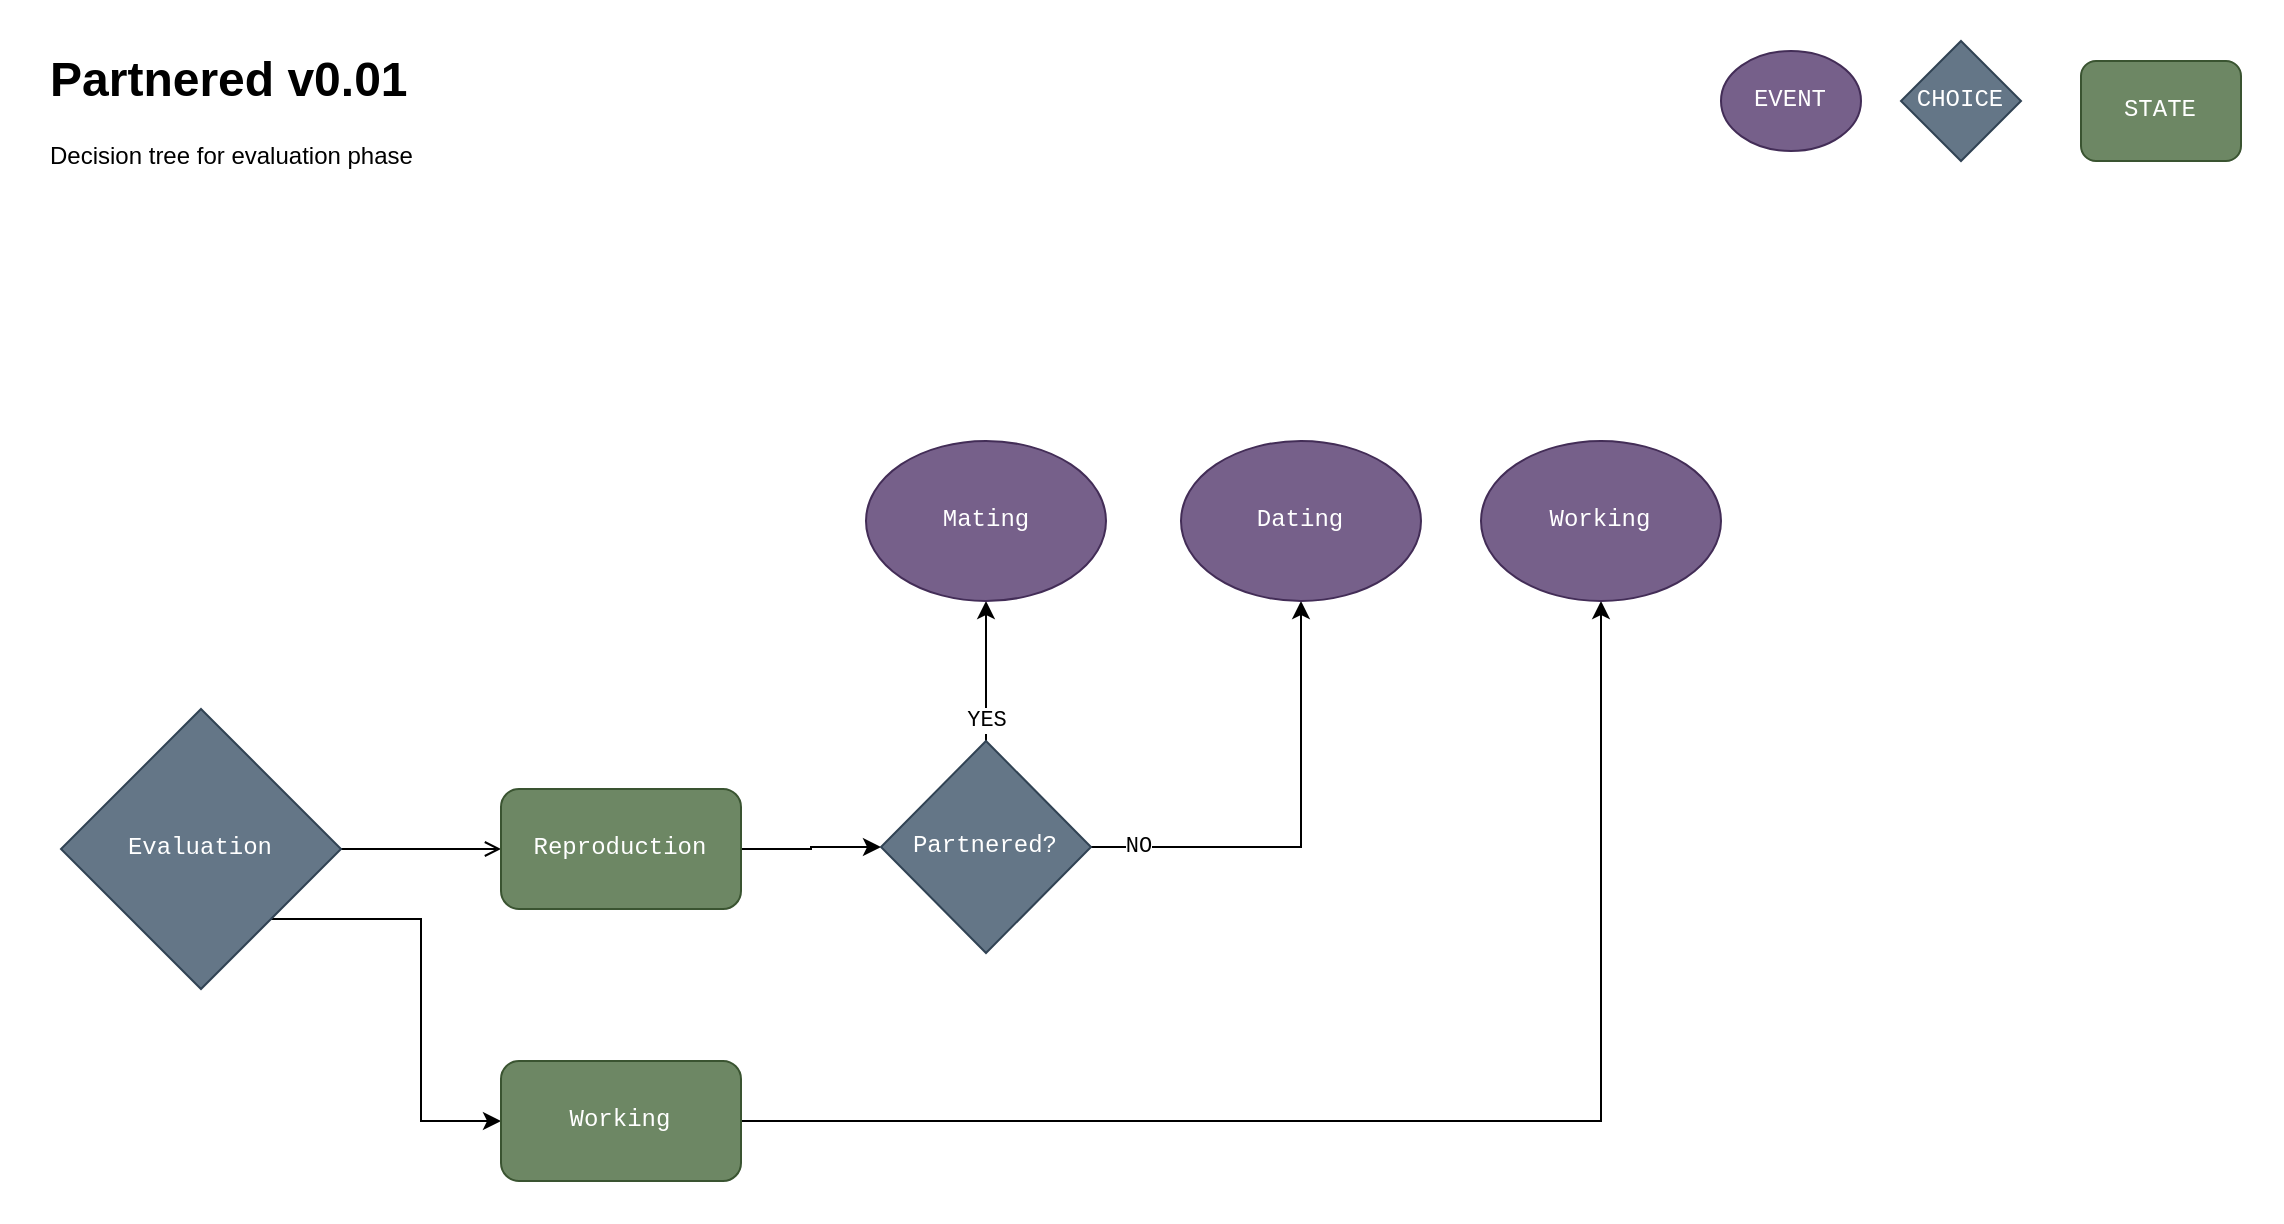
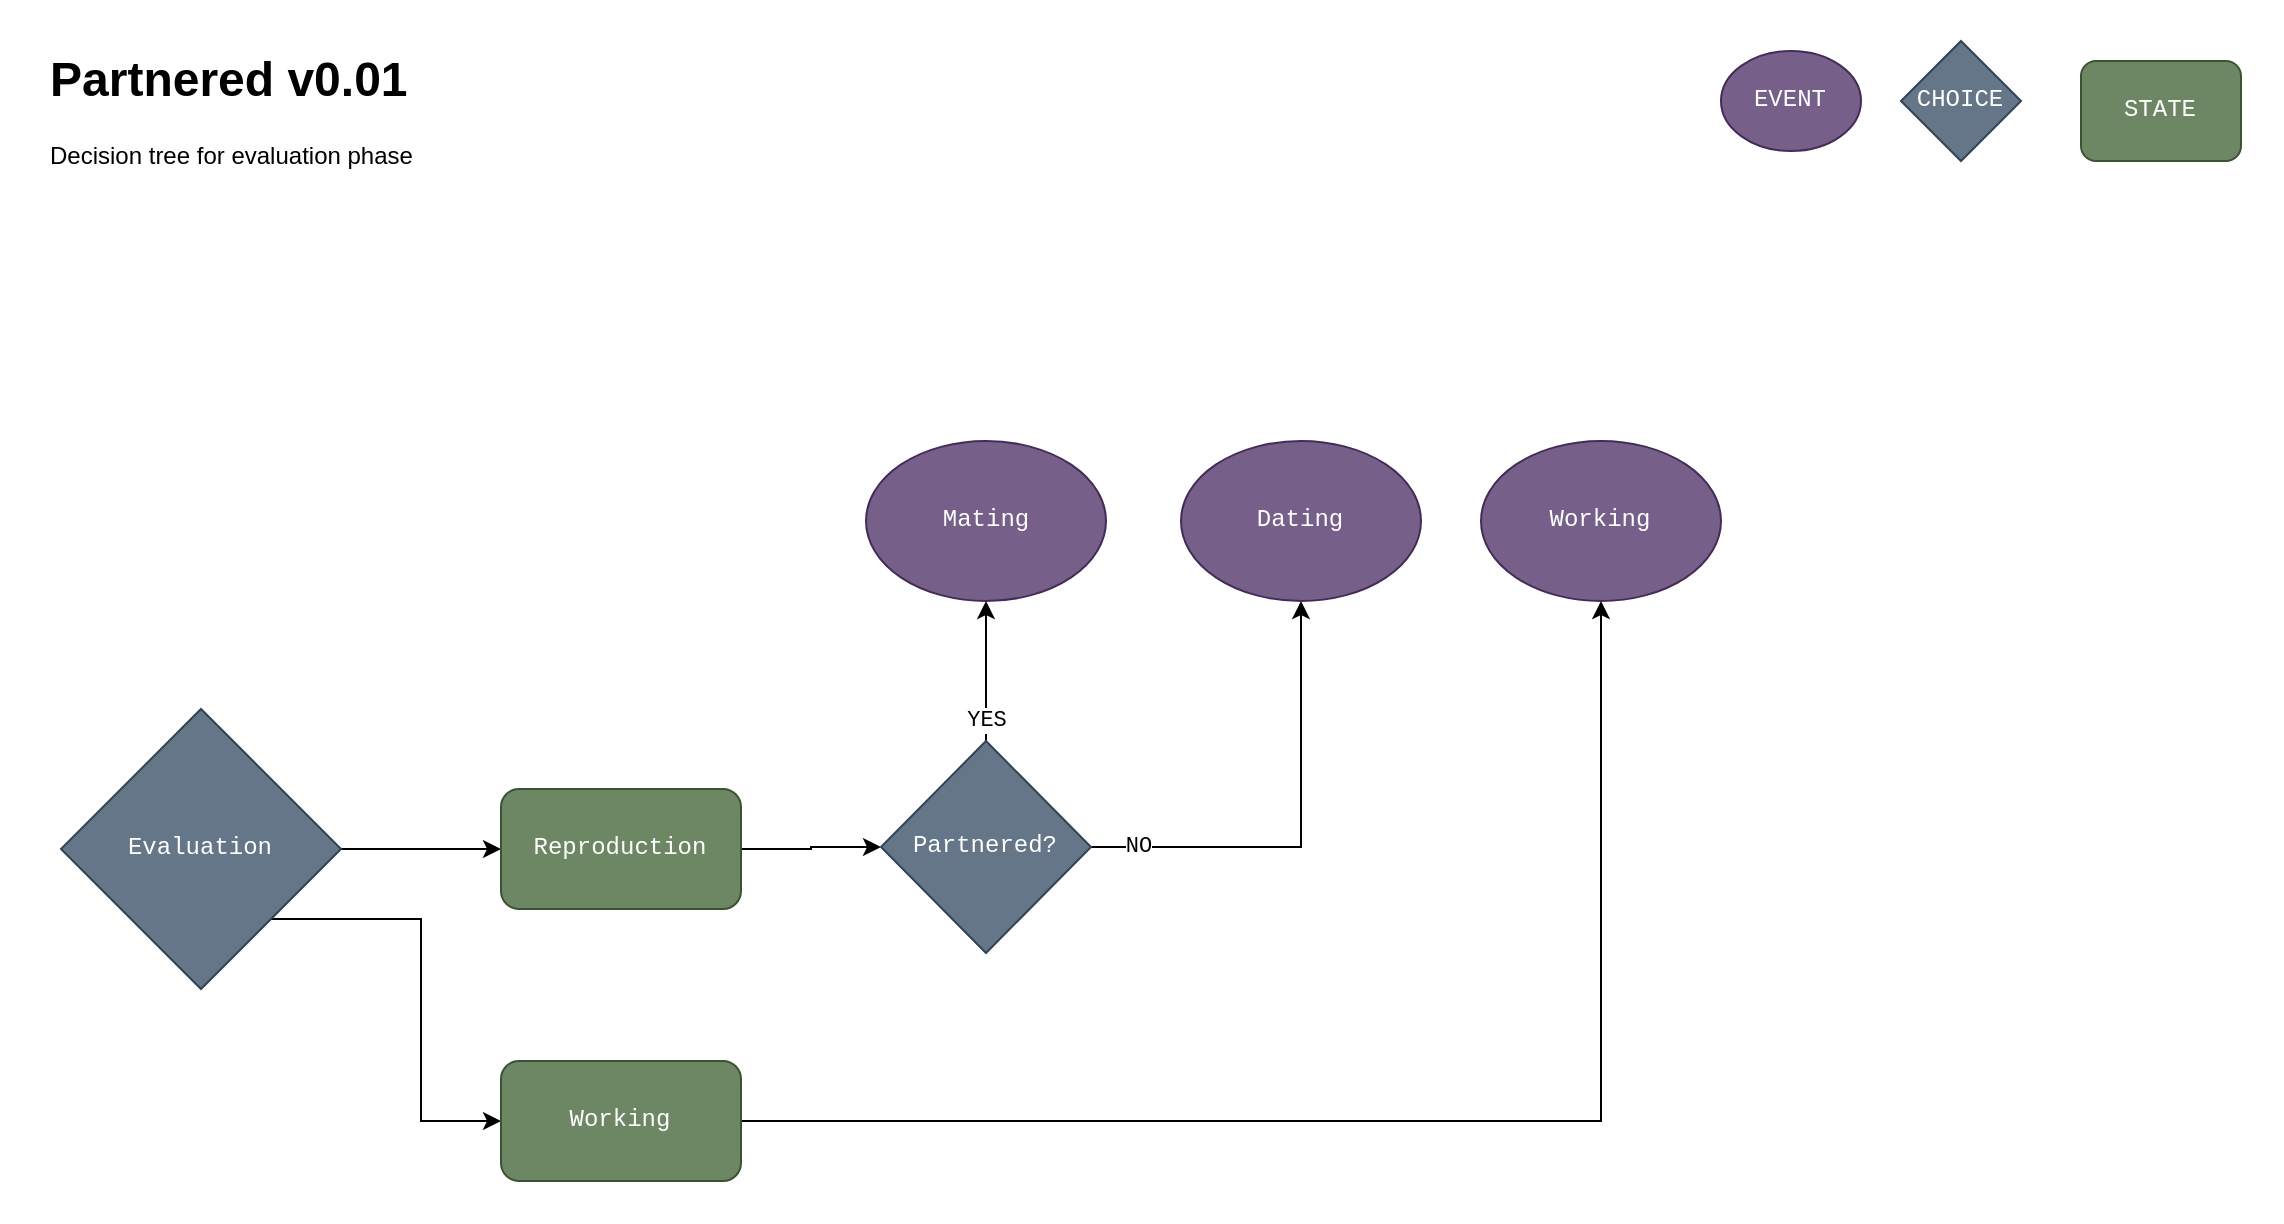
(488, 849) -> (486, 849)
